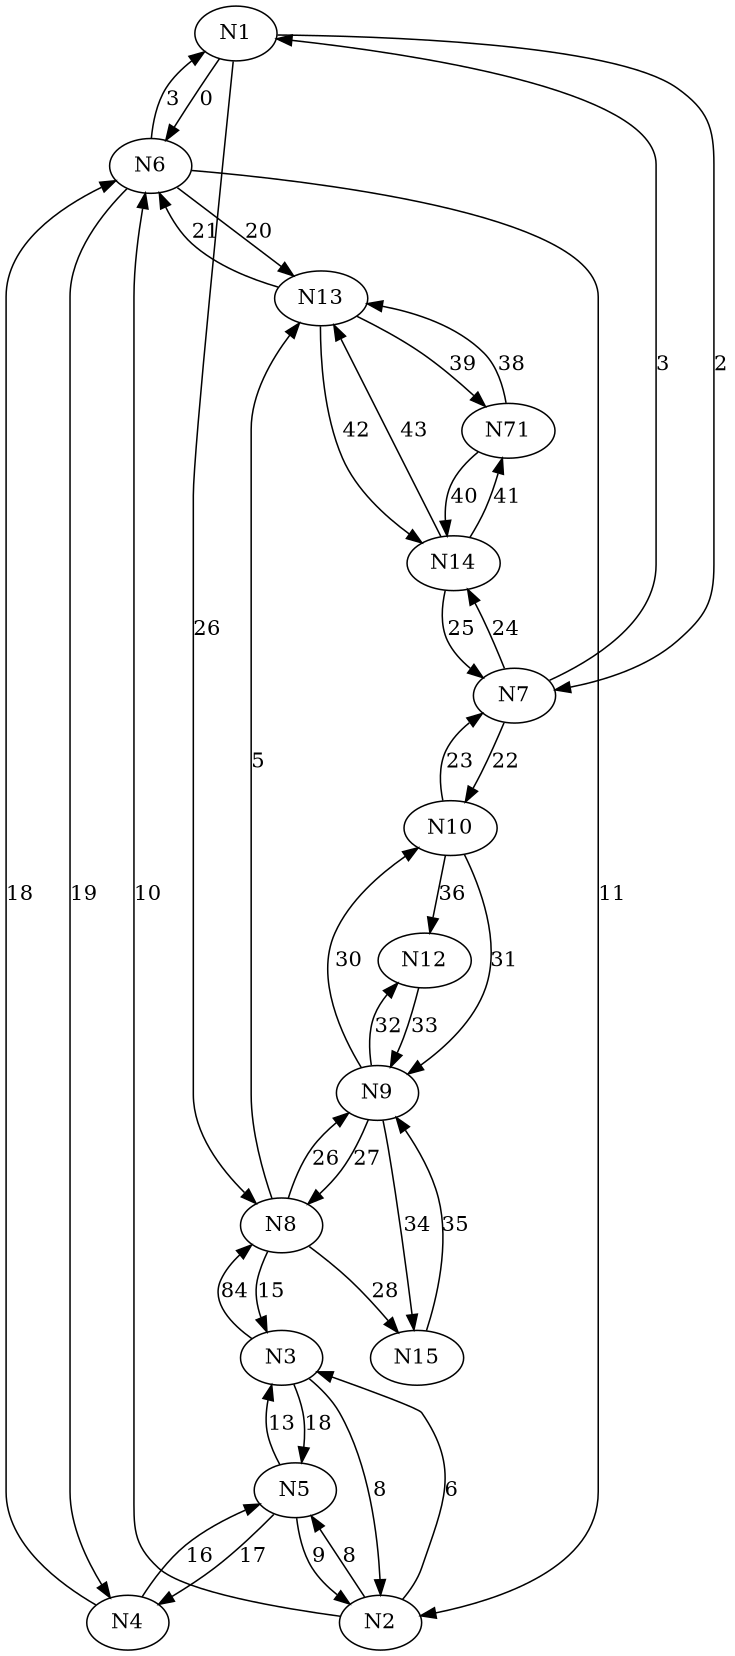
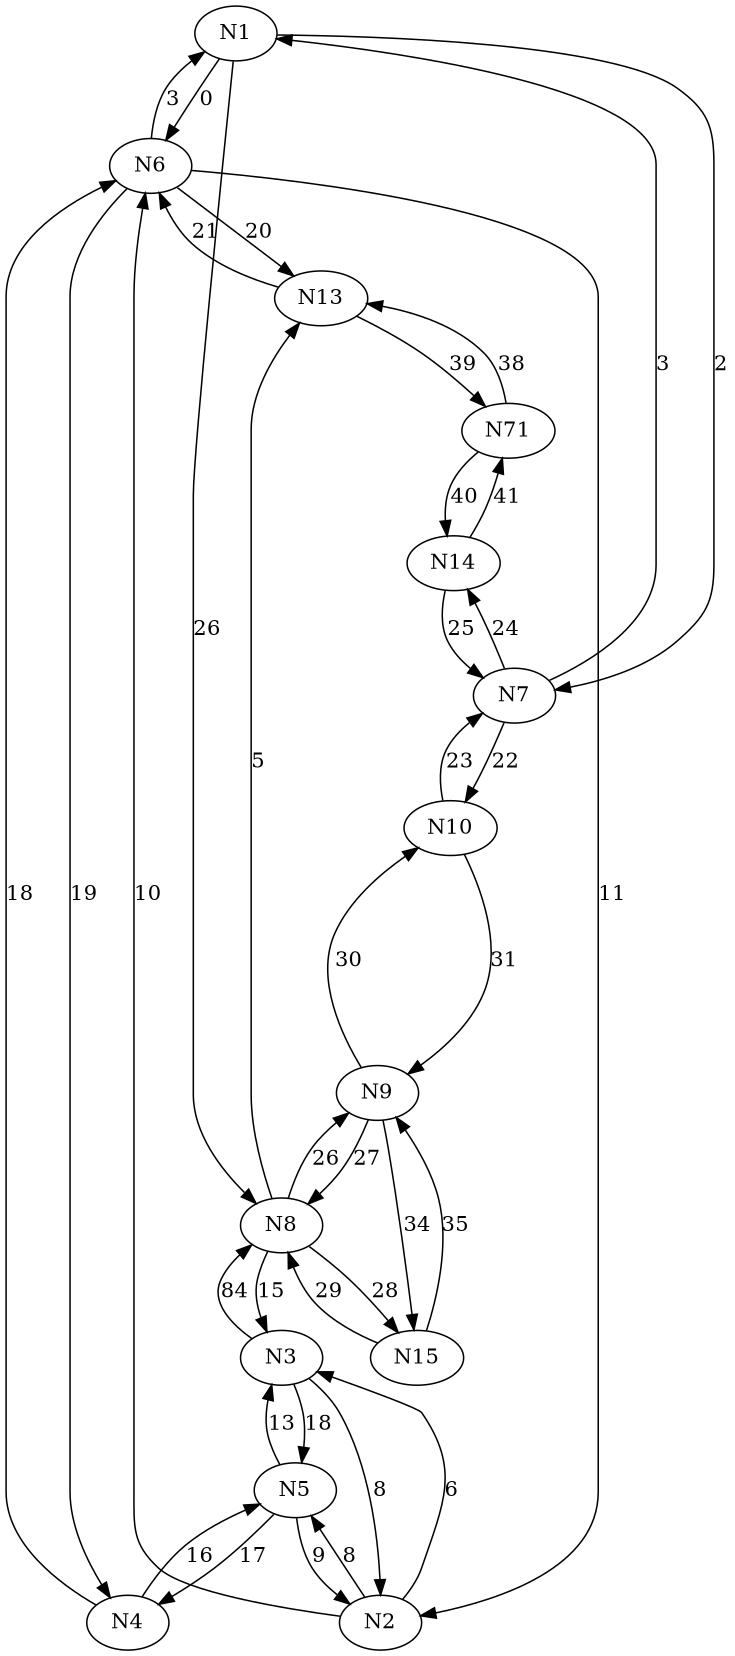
(391, 438) -> none
(337, 443) -> none
(425, 961) -> none
none -> (327, 1314)
